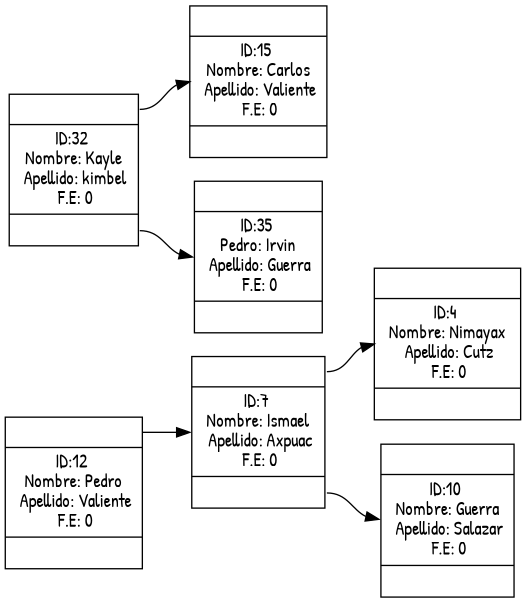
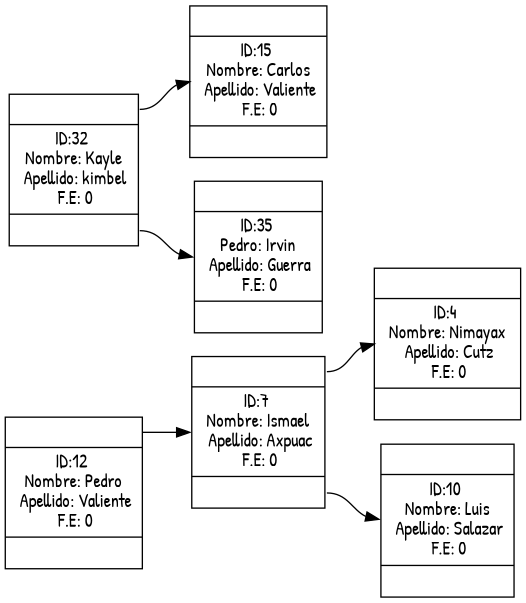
(447, 509) -> (447, 509)
